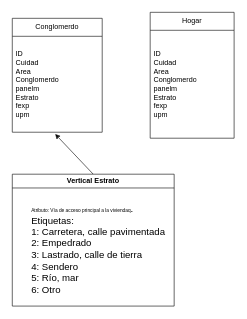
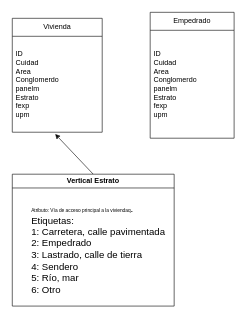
(192, 21) -> (192, 21)
(57, 27) -> (57, 27)
